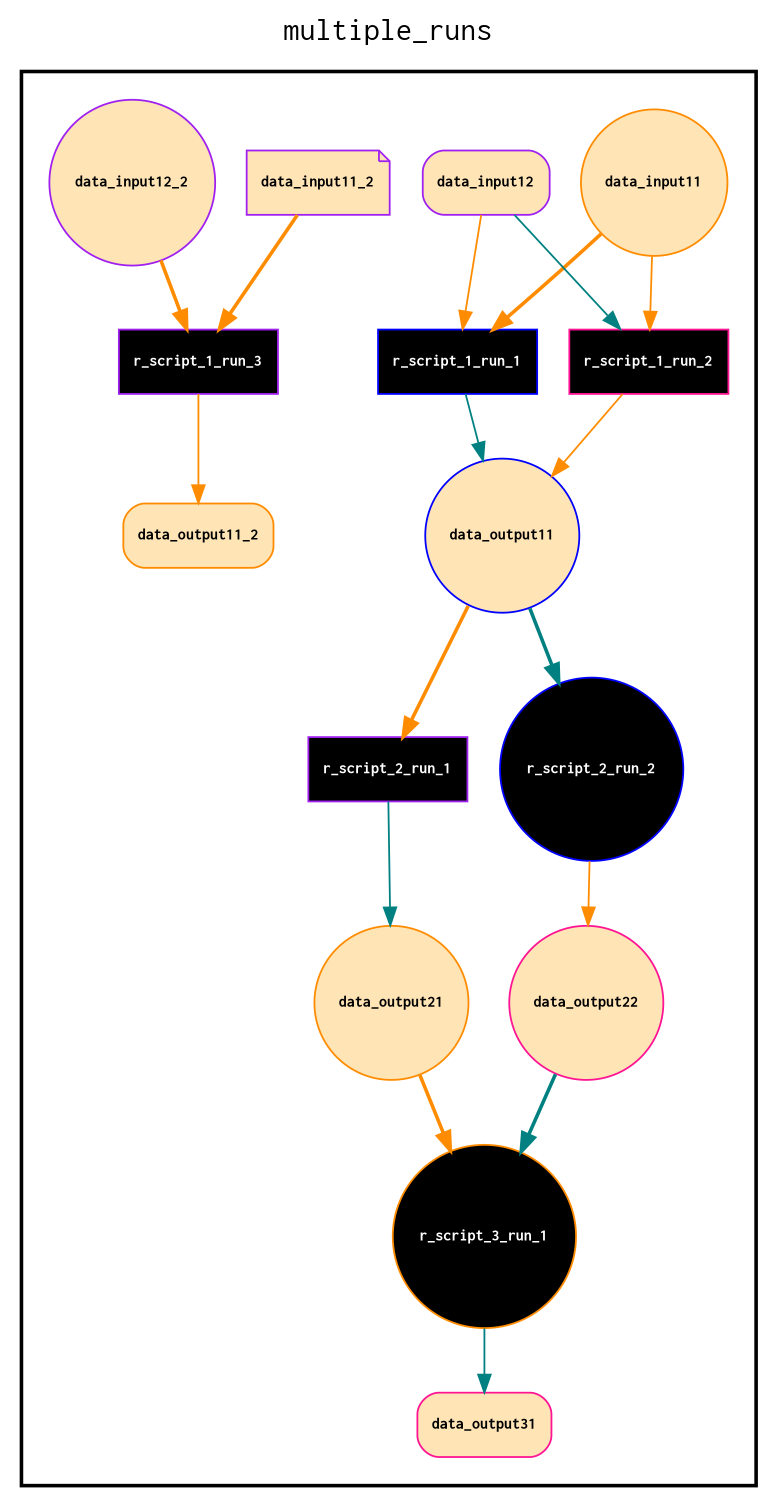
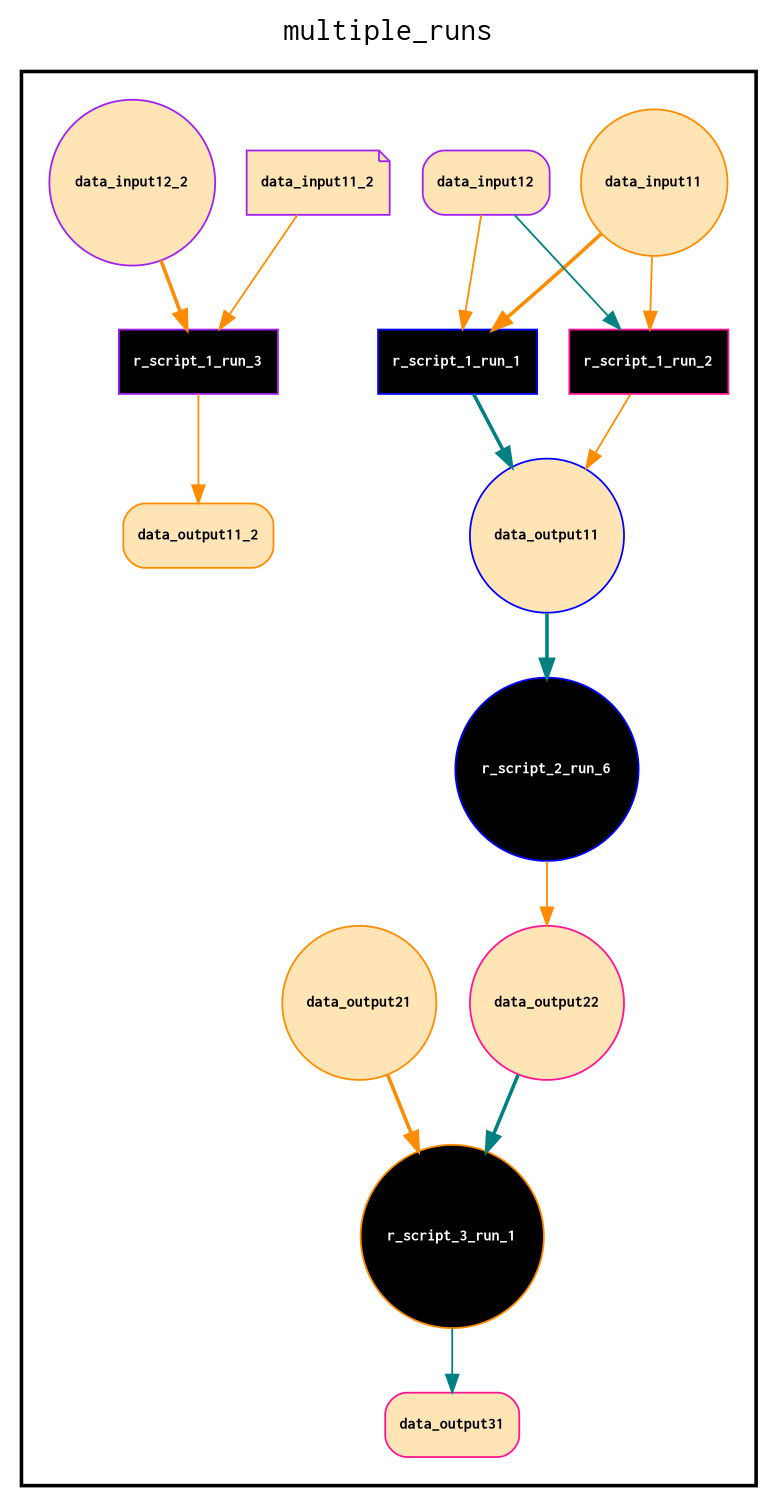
(264, 264) -> (264, 264)
(472, 418) -> (488, 422)
(388, 769) -> none
(592, 769) -> (547, 769)
